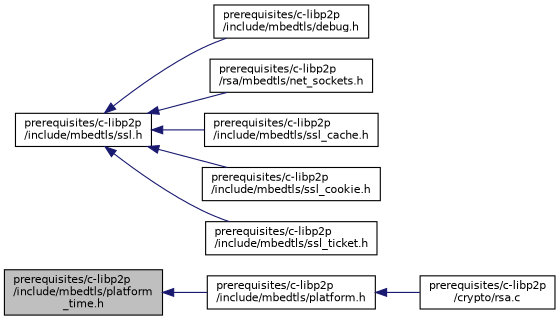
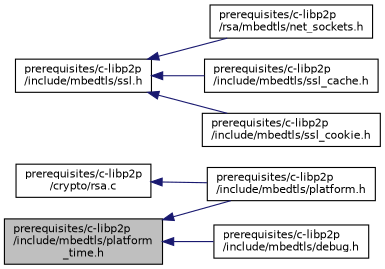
(167, 68) -> (194, 242)
(291, 238) -> none
(403, 292) -> (185, 182)
